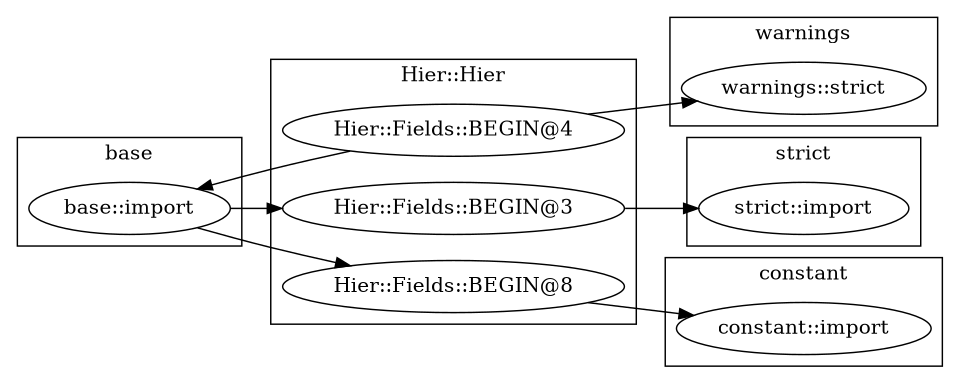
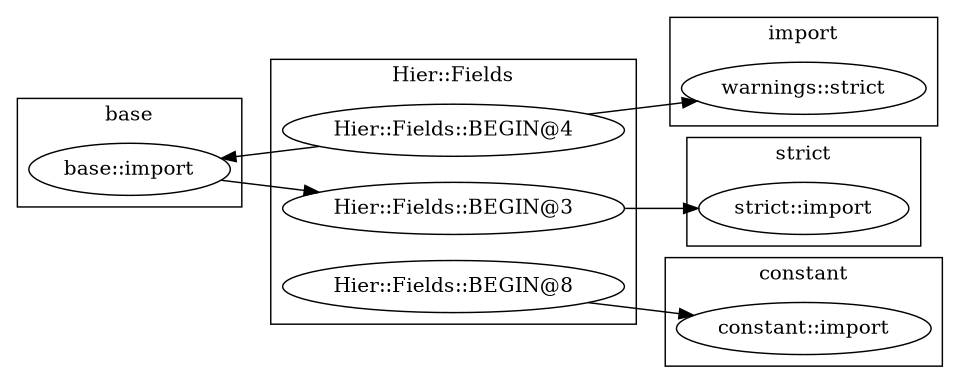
(804, 34) -> (804, 34)
(454, 76) -> (454, 76)
(260, 245) -> none
